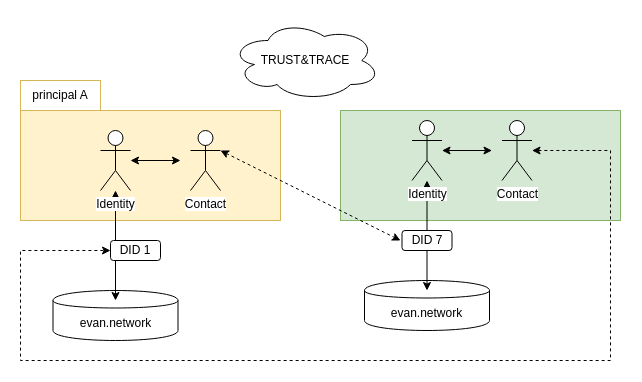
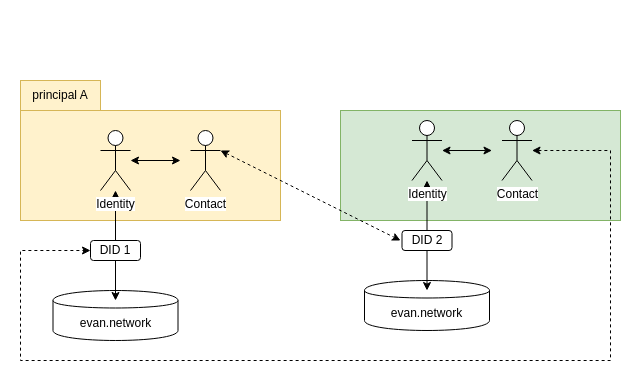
(306, 61) -> none
(61, 96) -> (61, 96)
(428, 241) -> (428, 241)
(136, 251) -> (116, 251)
